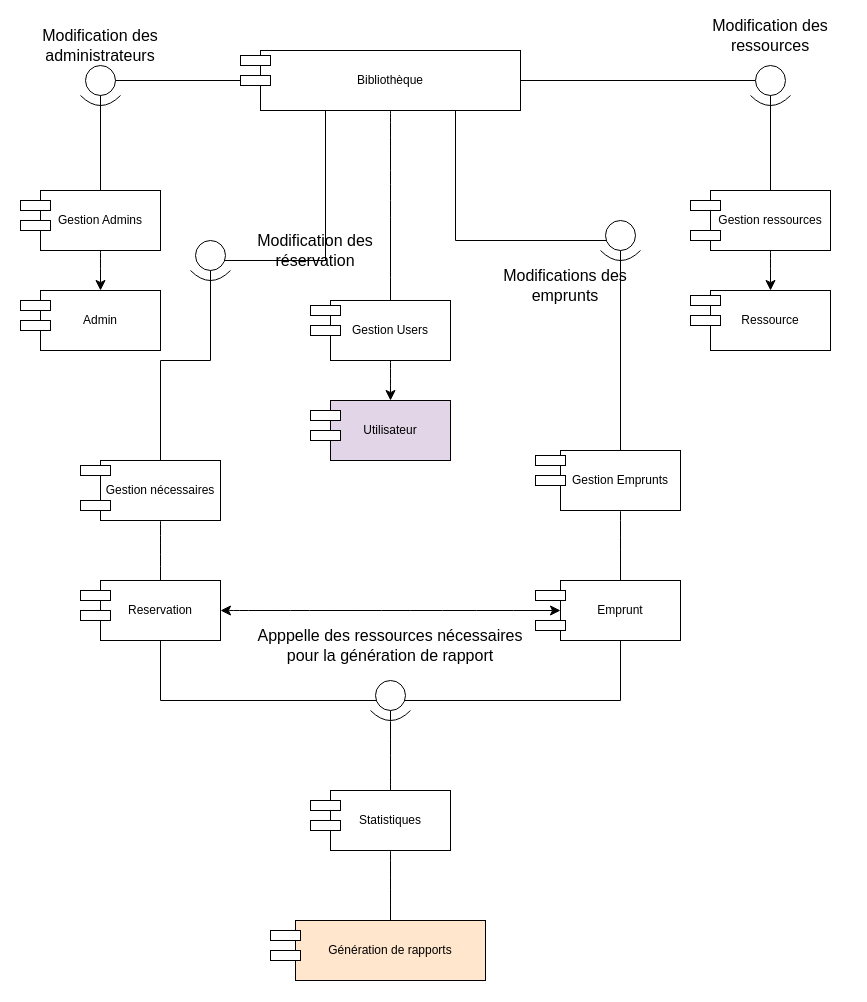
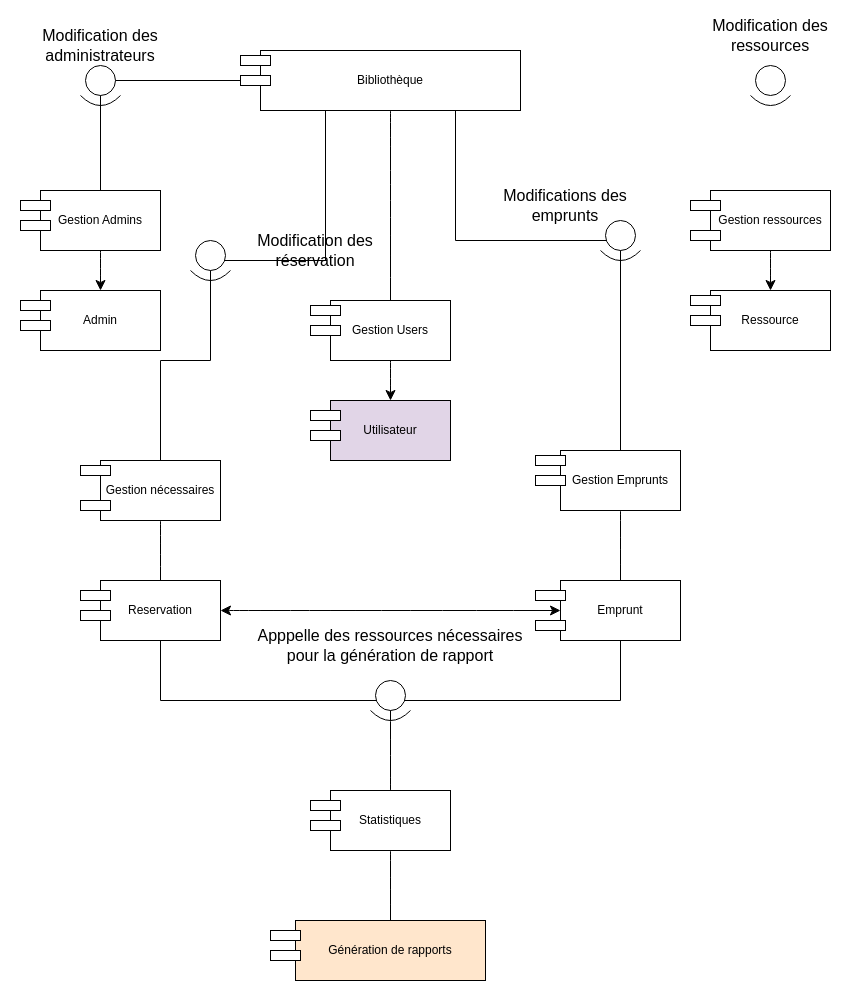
(639, 81) -> none
(566, 286) -> (566, 206)
